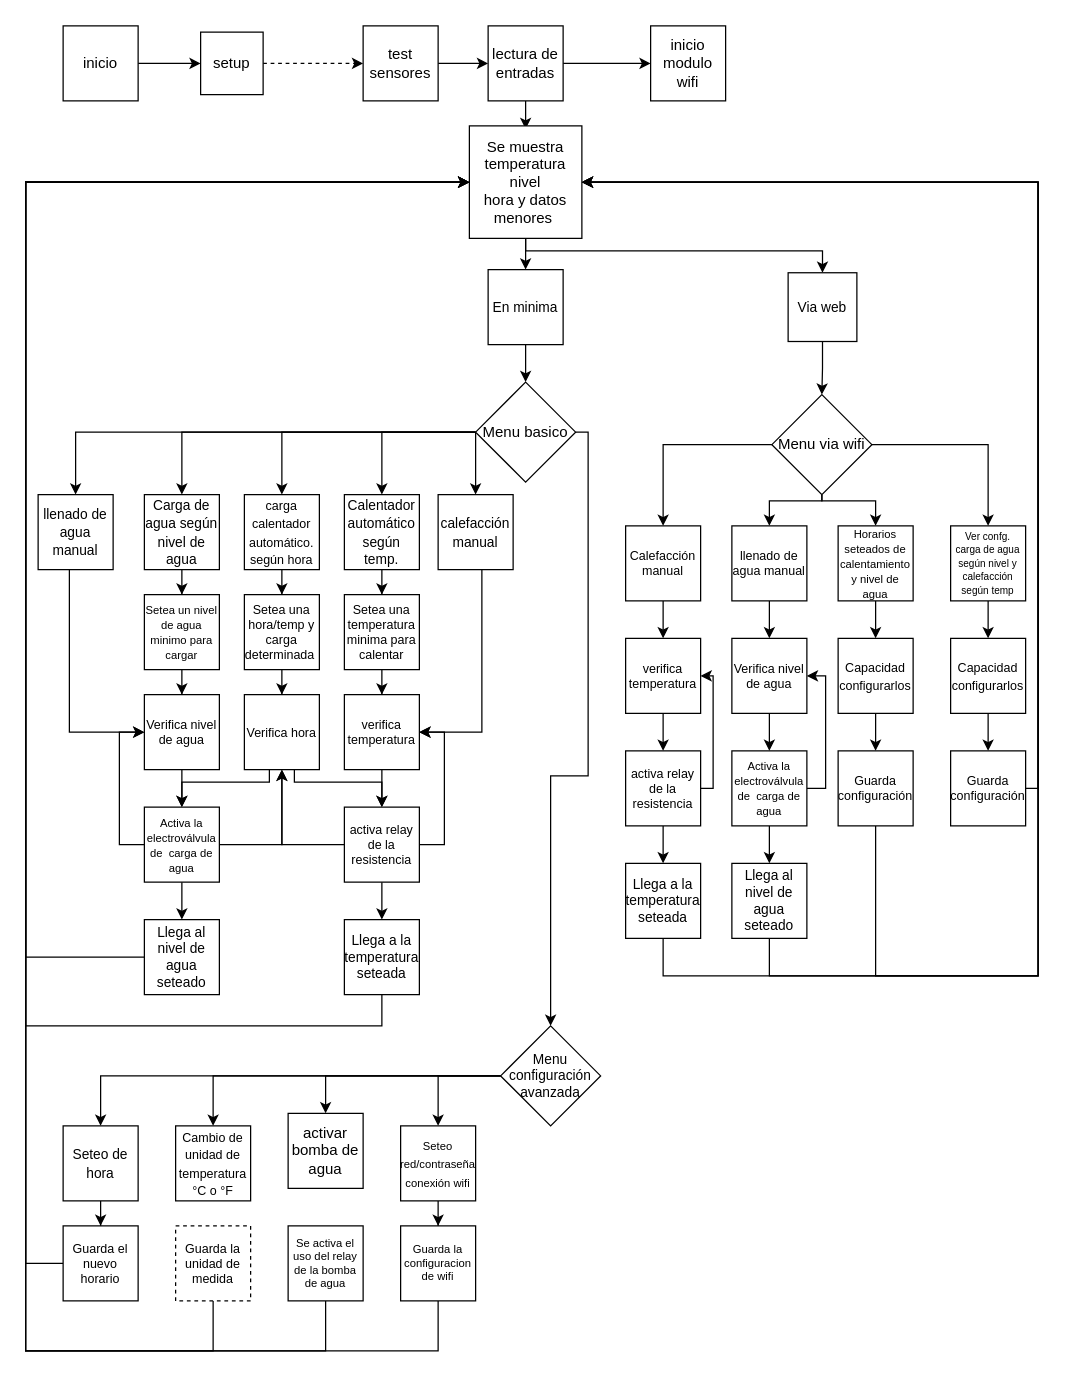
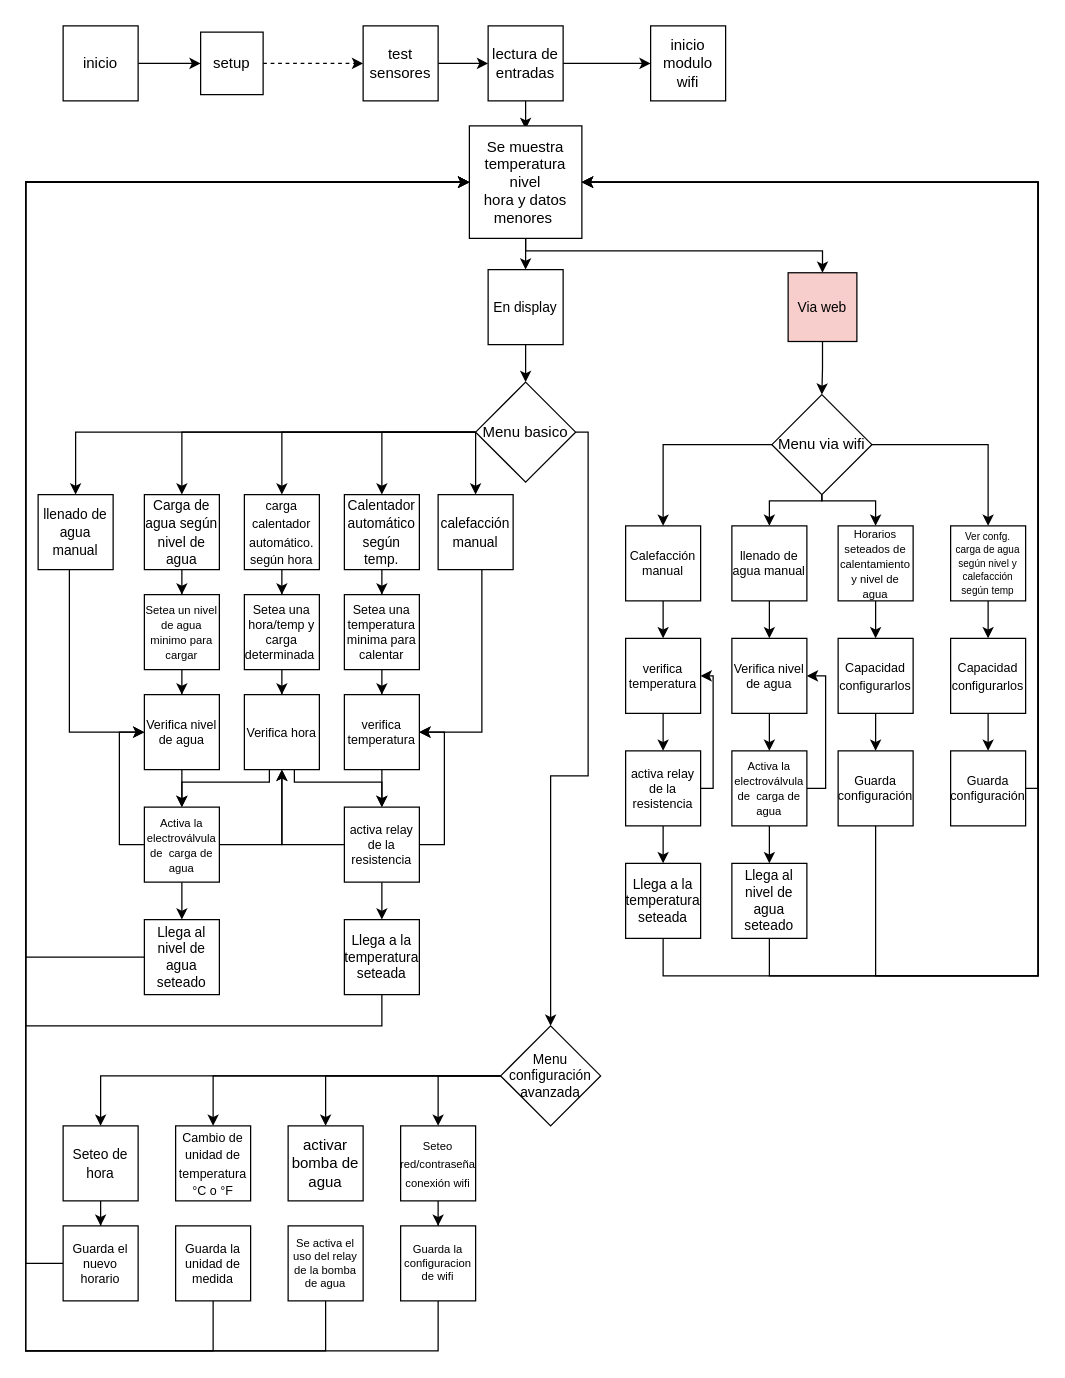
(526, 307) -> (526, 307)
(823, 307) -> (823, 307)
(326, 1151) -> (326, 1163)
(213, 1263) -> (213, 1263)
